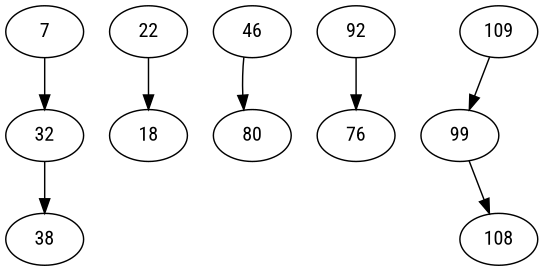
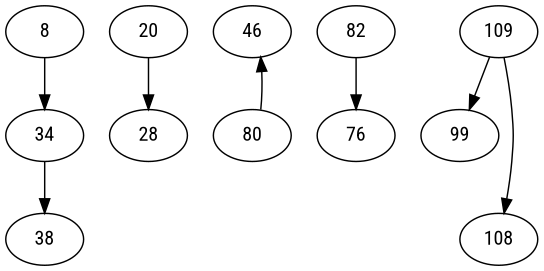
(45, 32) -> (45, 32)
(148, 32) -> (148, 32)
(356, 32) -> (356, 32)
(243, 76) -> (262, 91)
(45, 136) -> (45, 136)
(148, 136) -> (148, 136)
(477, 180) -> (513, 128)
